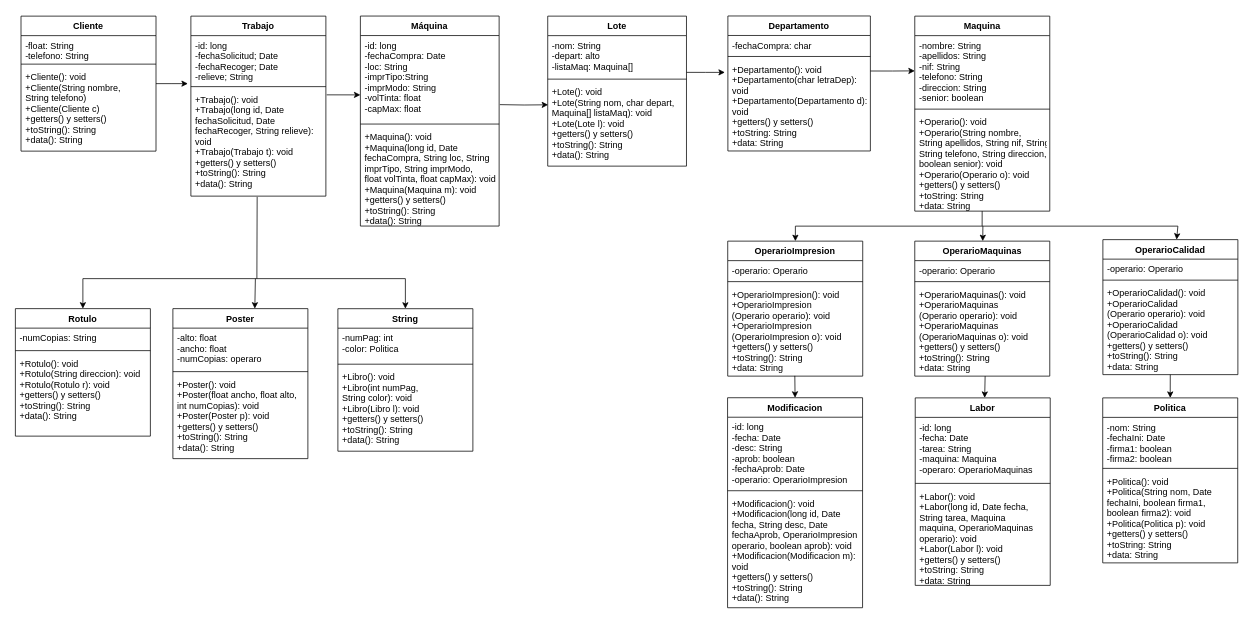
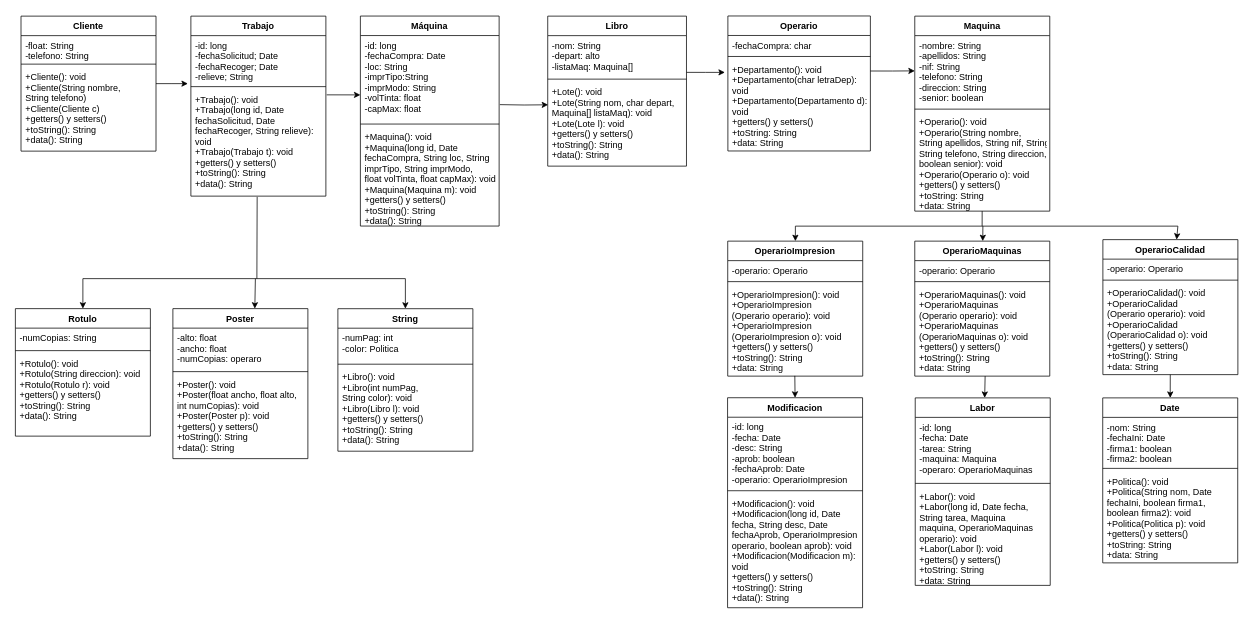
(617, 26) -> (617, 26)
(799, 26) -> (799, 26)
(1170, 408) -> (1170, 408)
